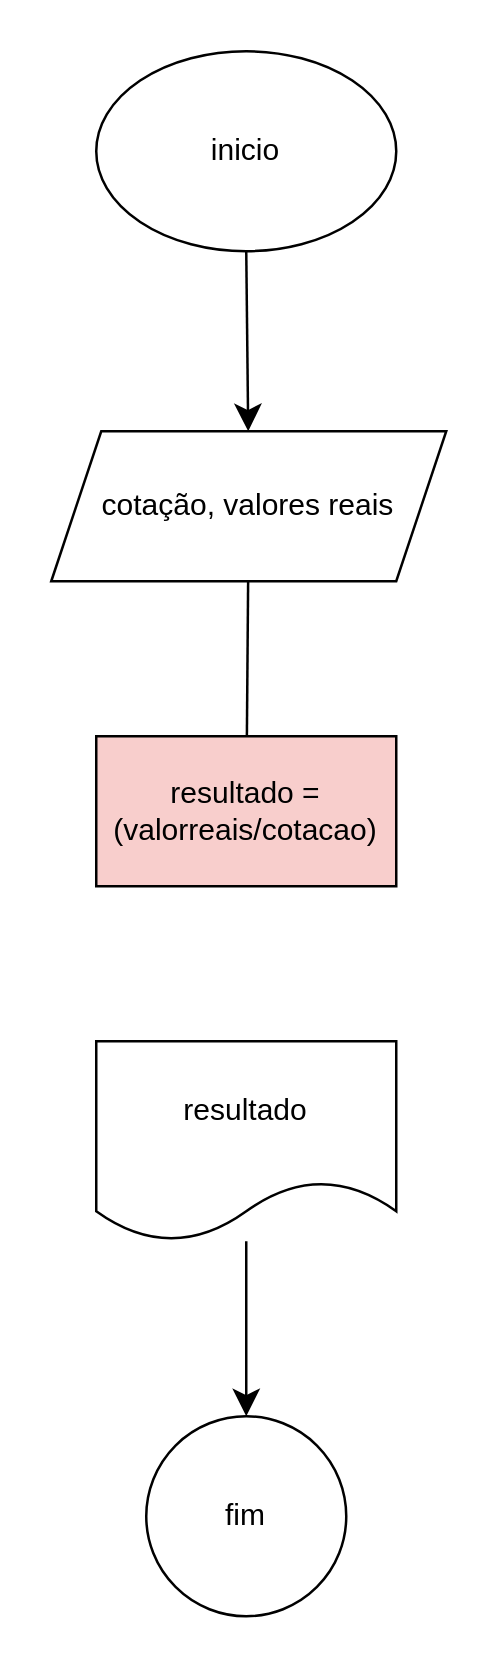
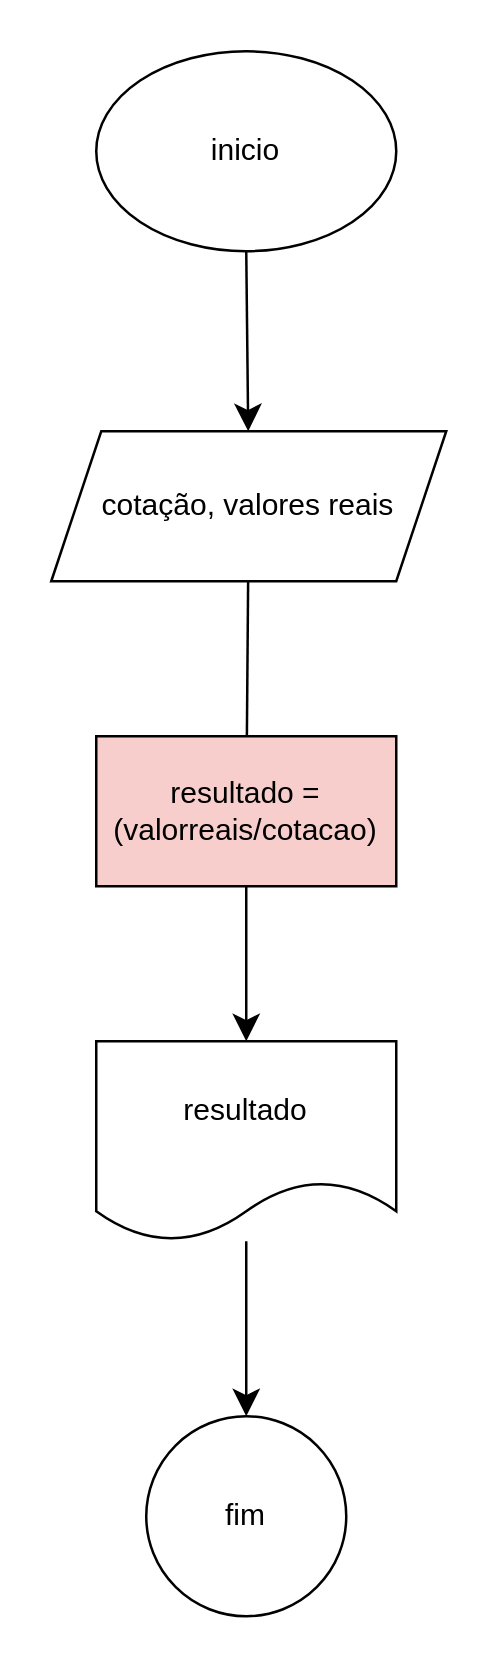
none -> (246, 955)
